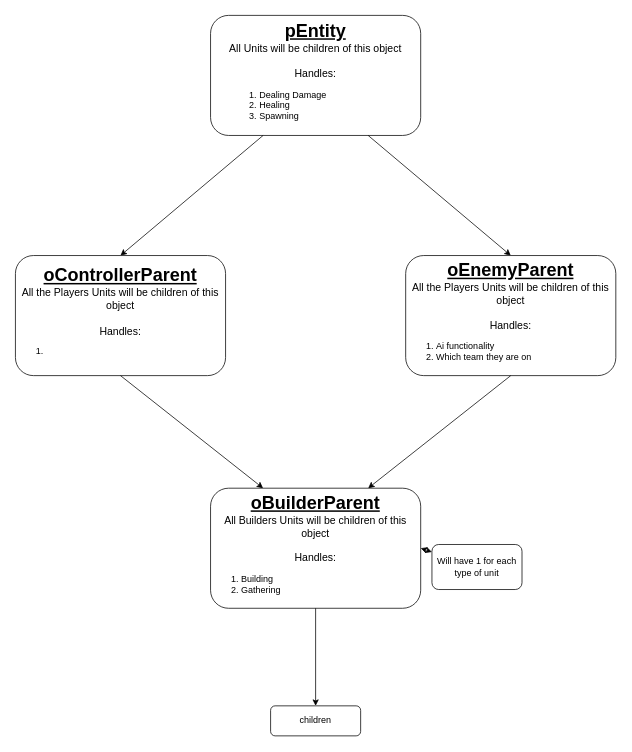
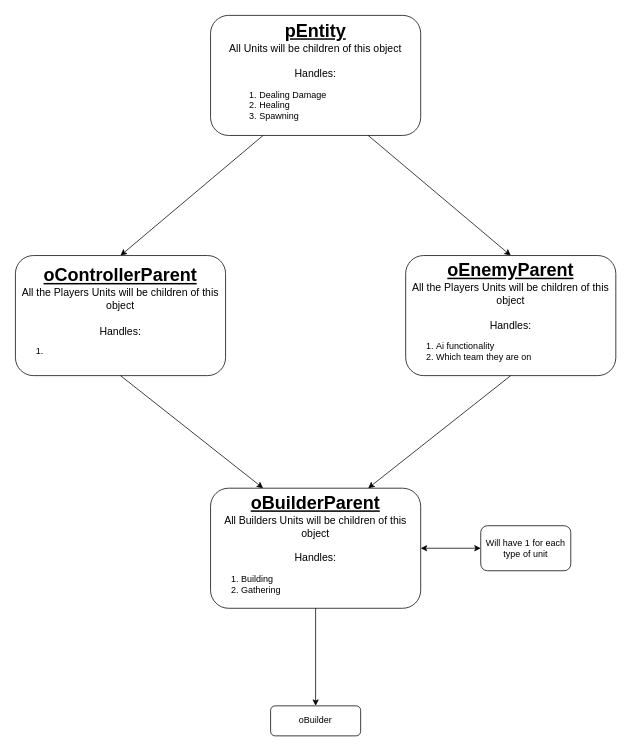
(477, 567) -> (525, 548)
(315, 720) -> (315, 720)
